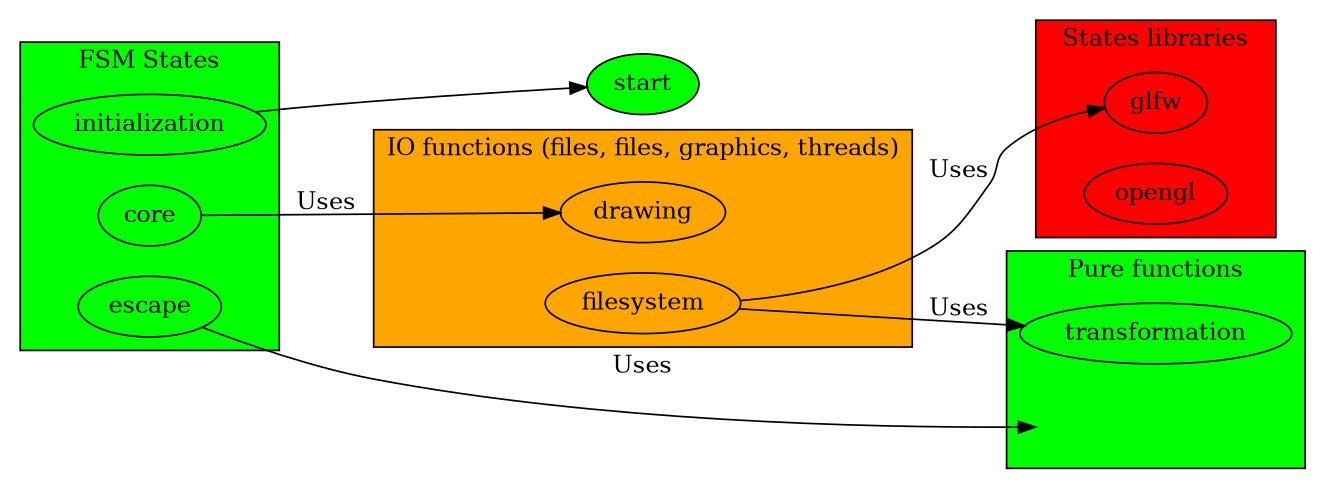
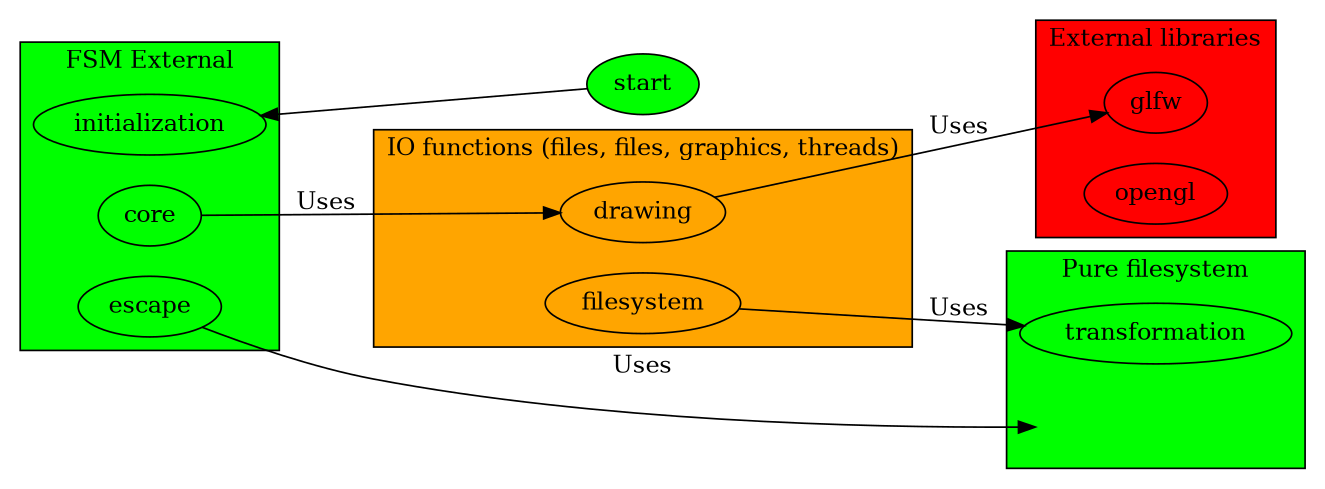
(1156, 40) -> (1156, 40)
(150, 61) -> (150, 61)
(413, 98) -> (433, 101)
(939, 242) -> (893, 159)
(1156, 270) -> (1156, 270)
